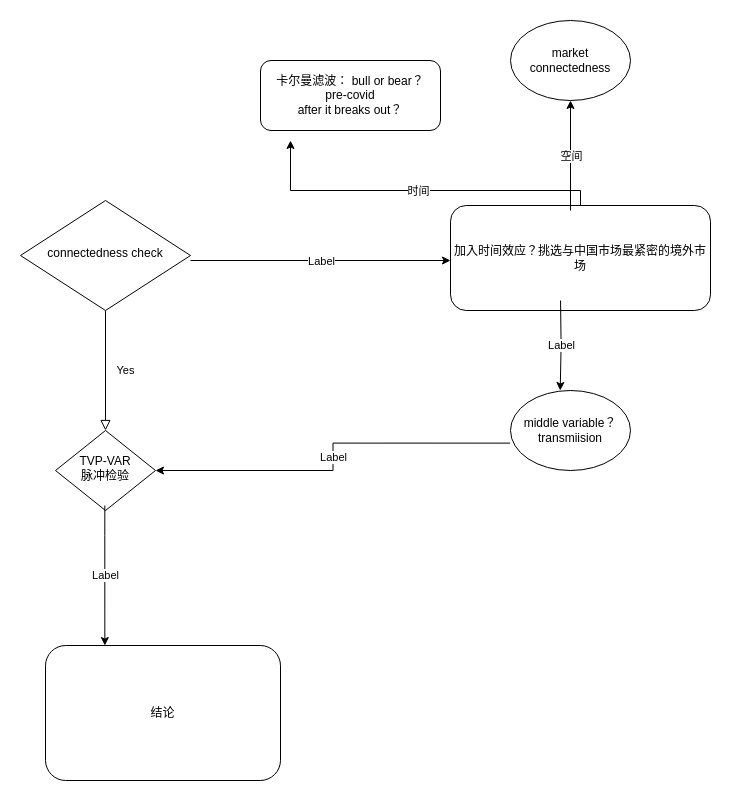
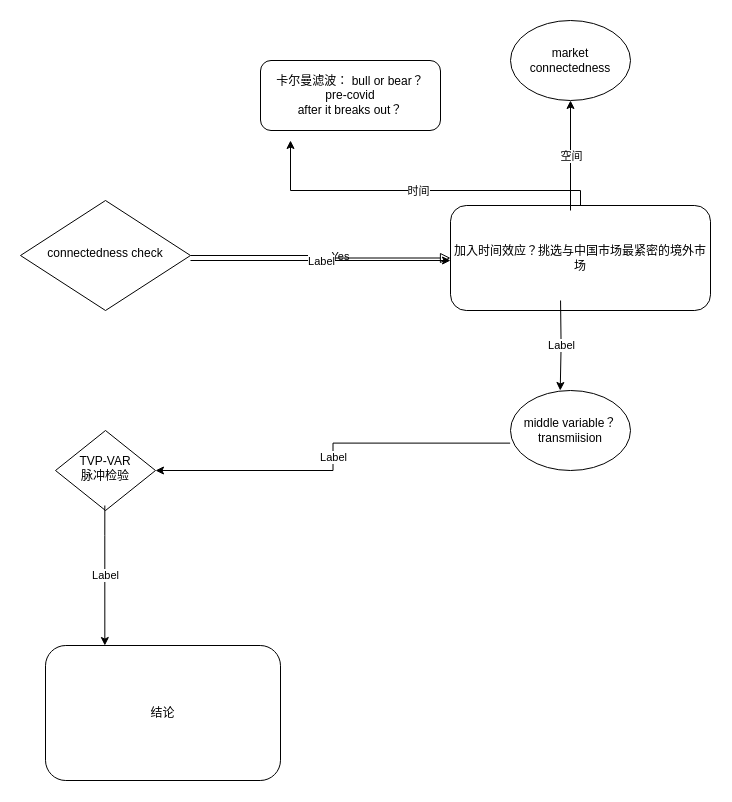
(106, 365) -> (250, 256)
